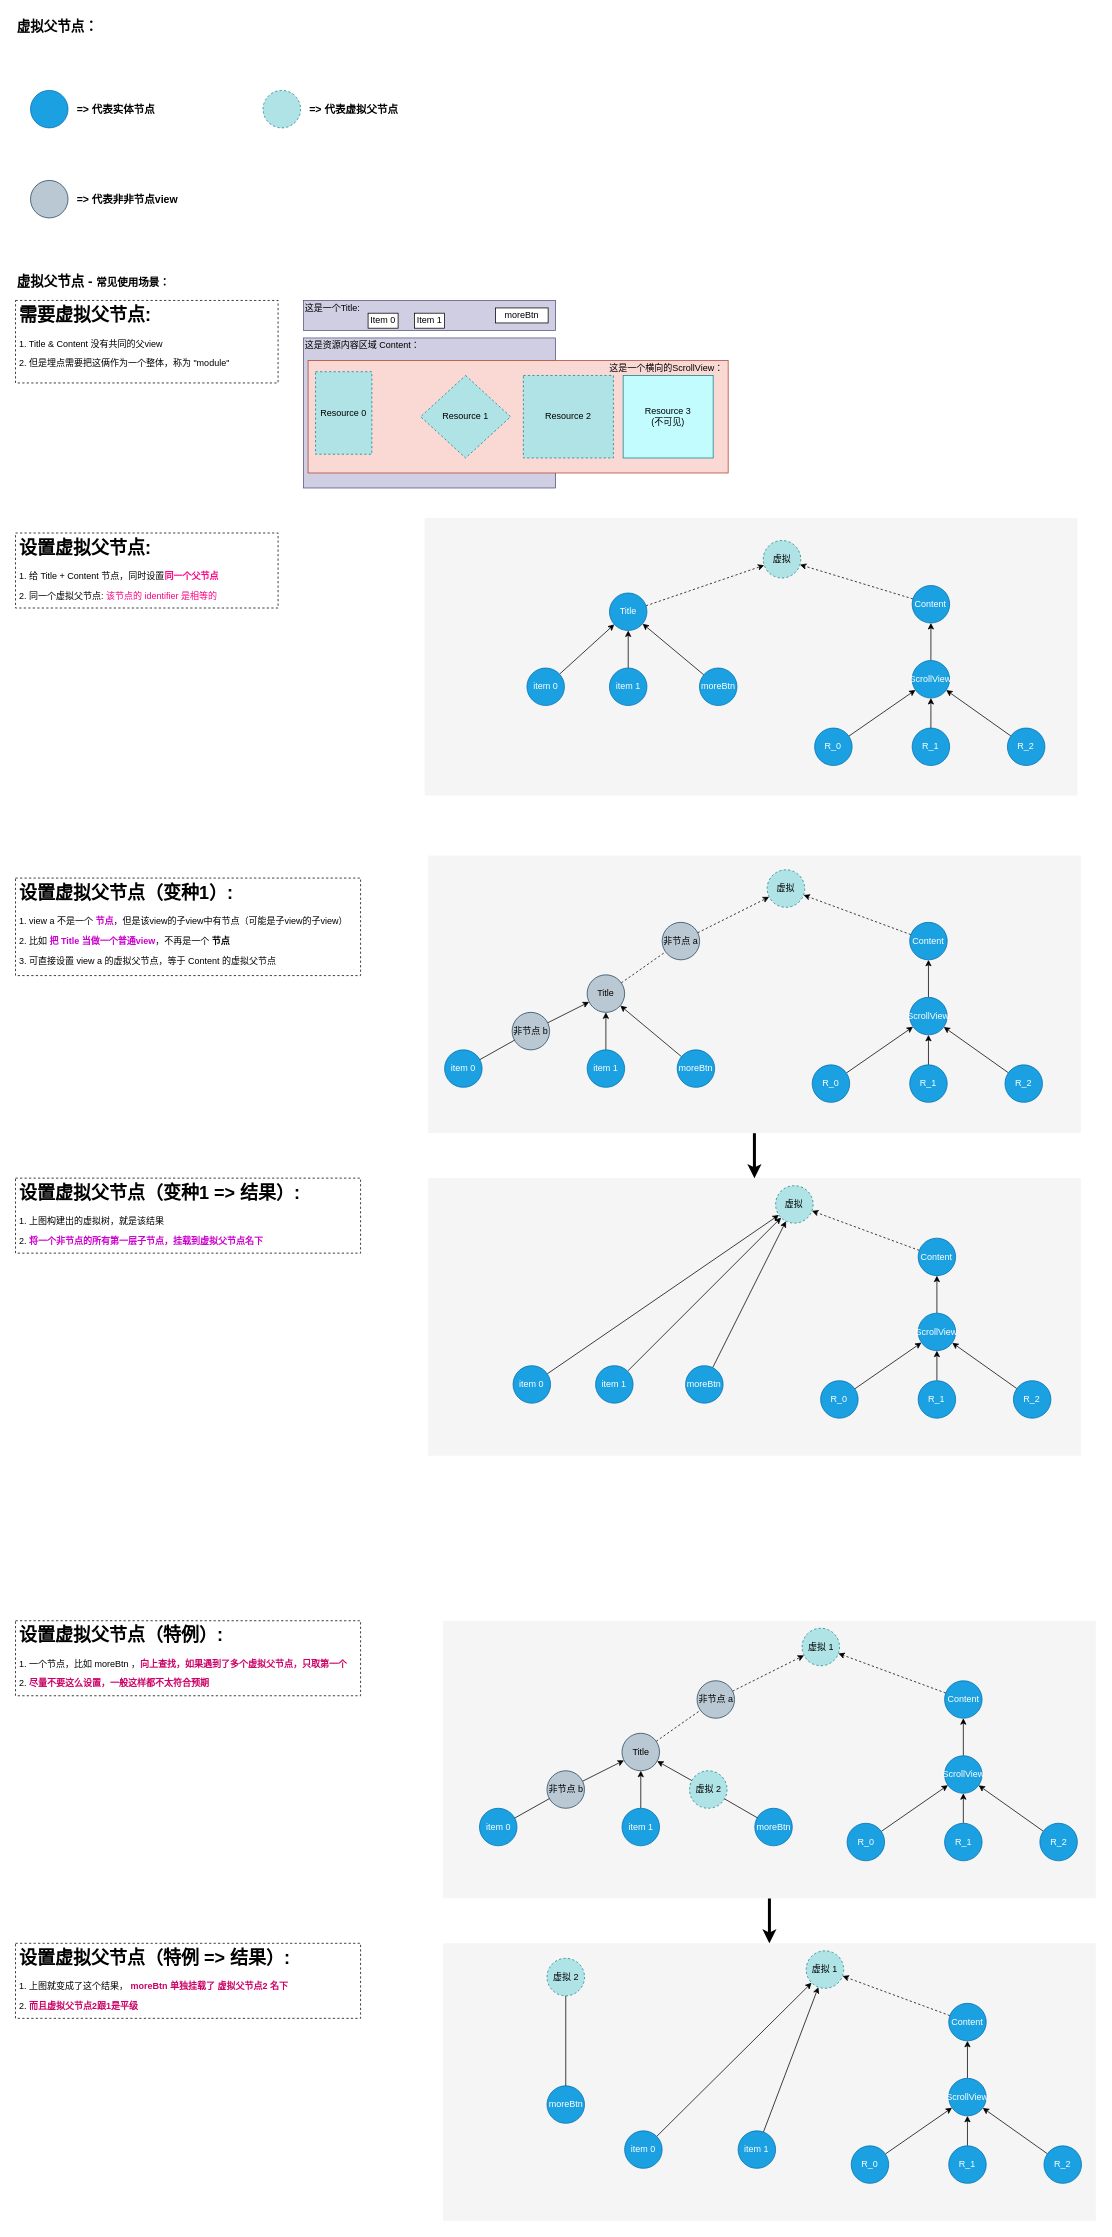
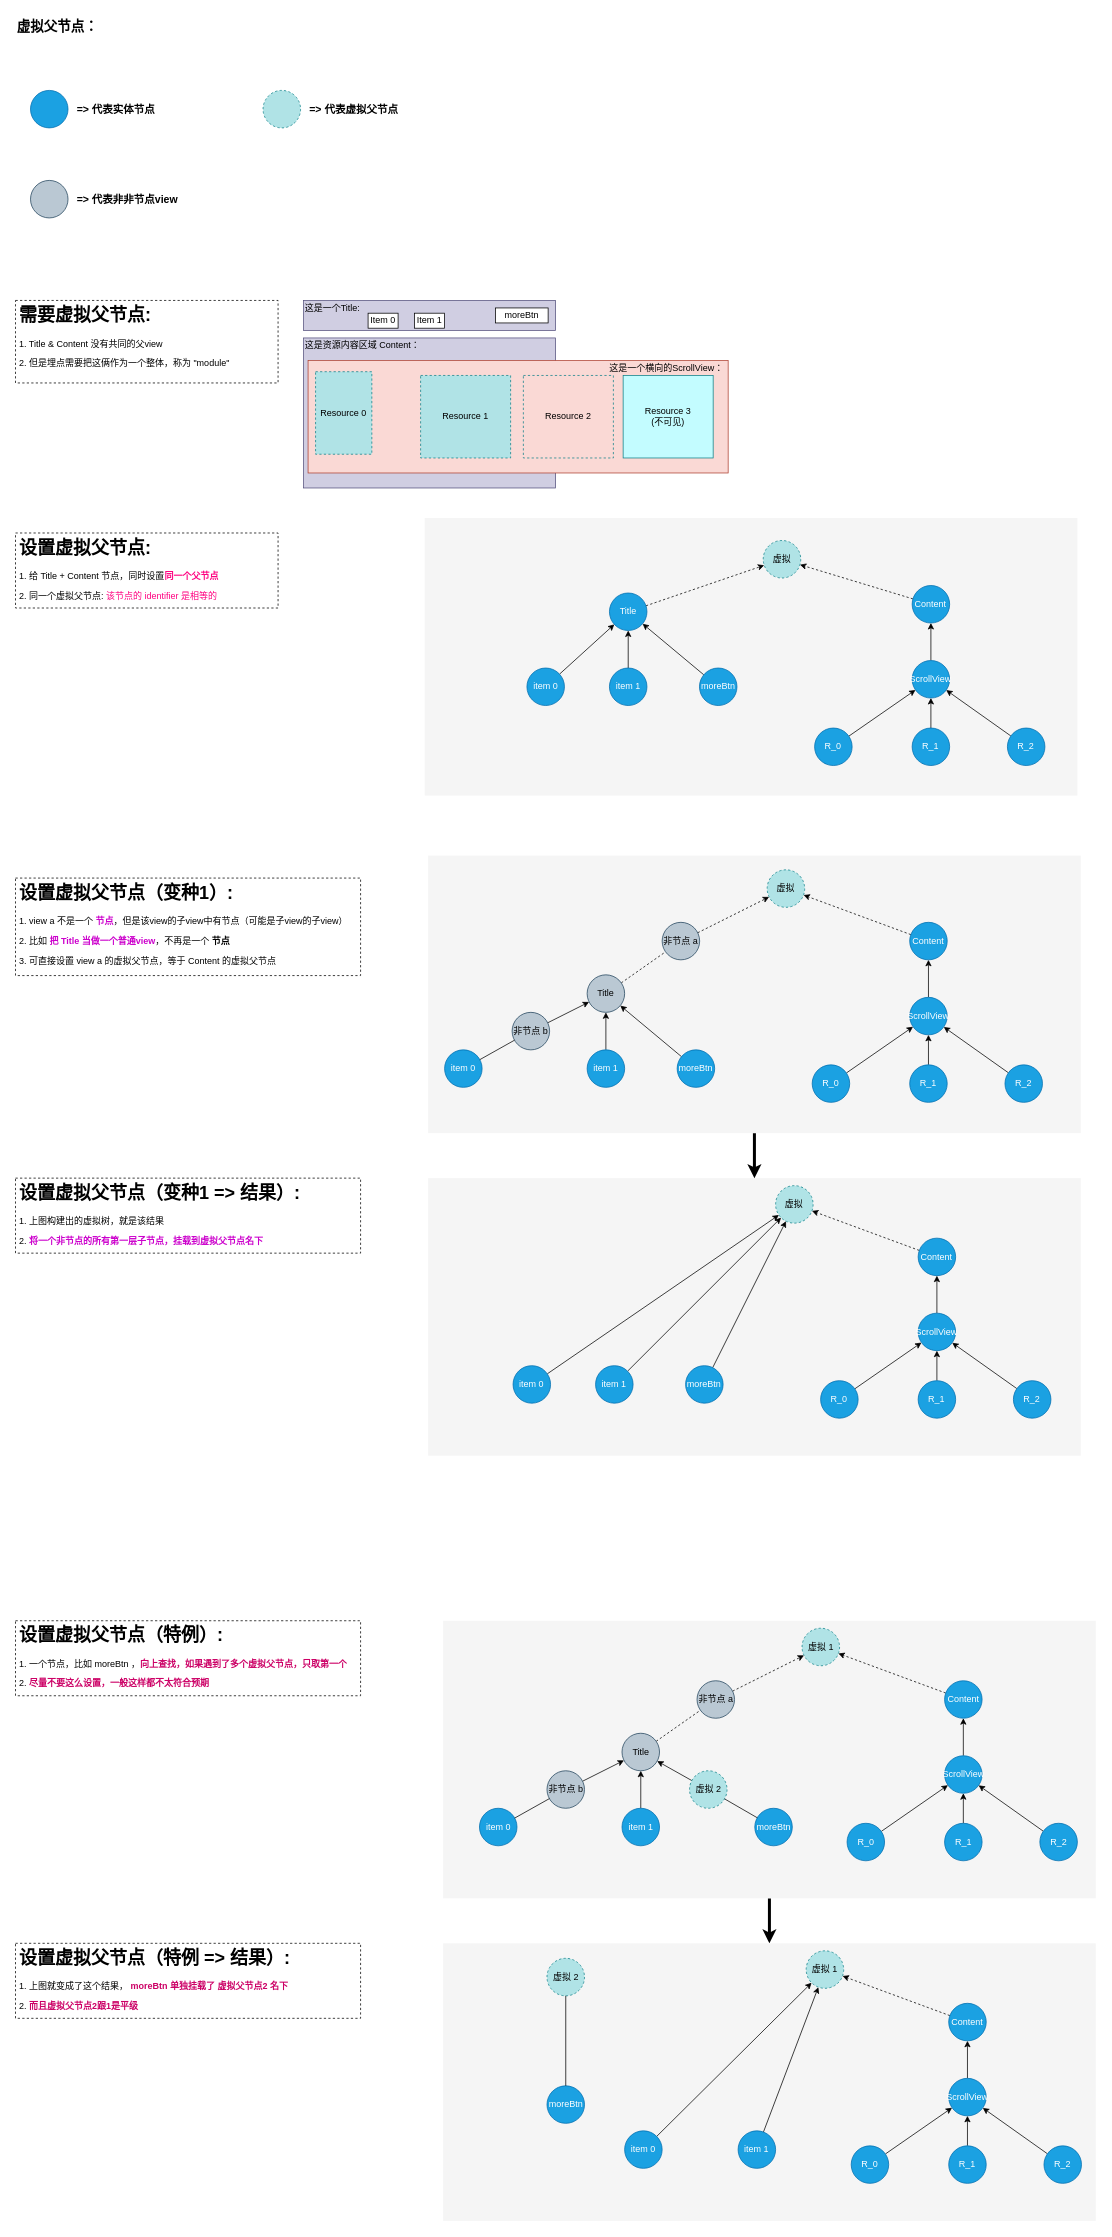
(117, 282) -> none
(465, 417) -> (465, 417)
(568, 417) -> (568, 417)
